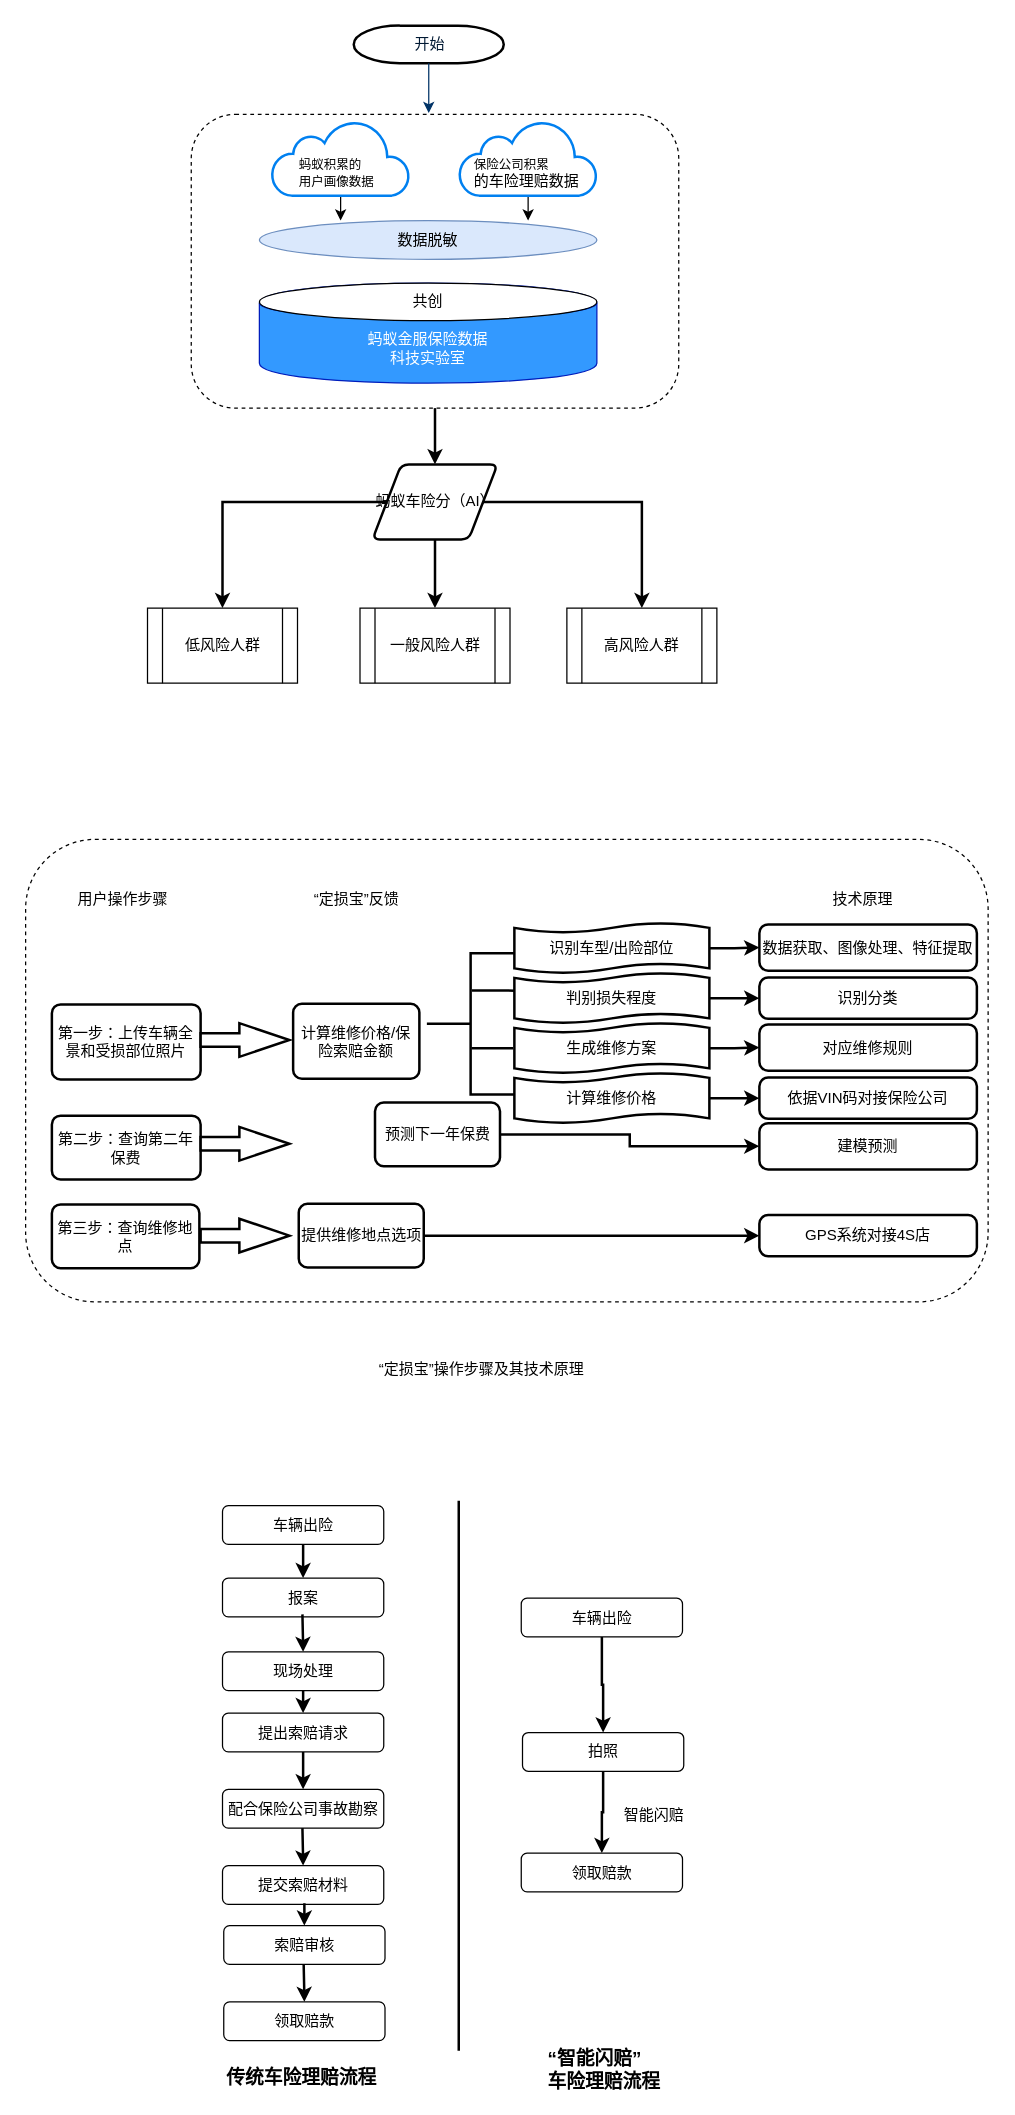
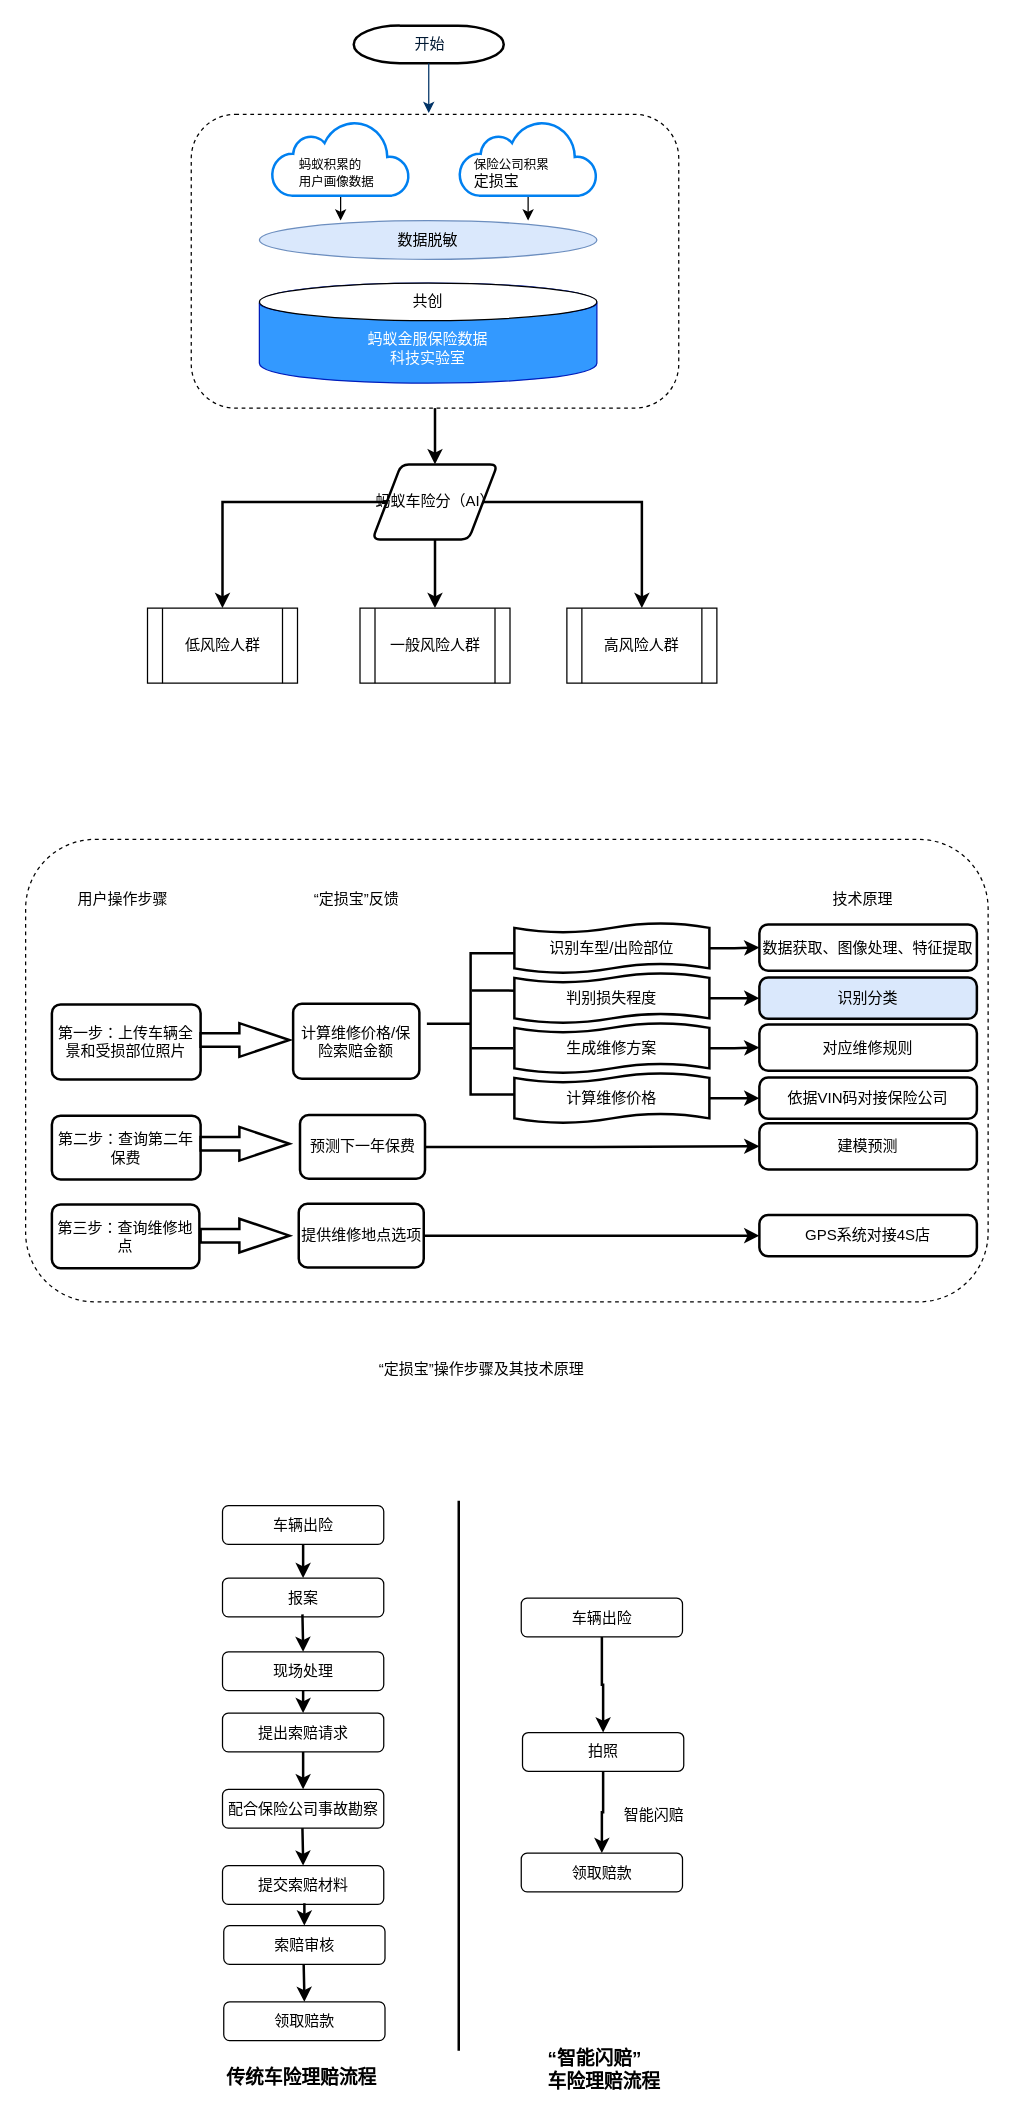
(527, 174) -> (519, 174)
(868, 998) -> (868, 998)
(438, 1134) -> (363, 1147)
